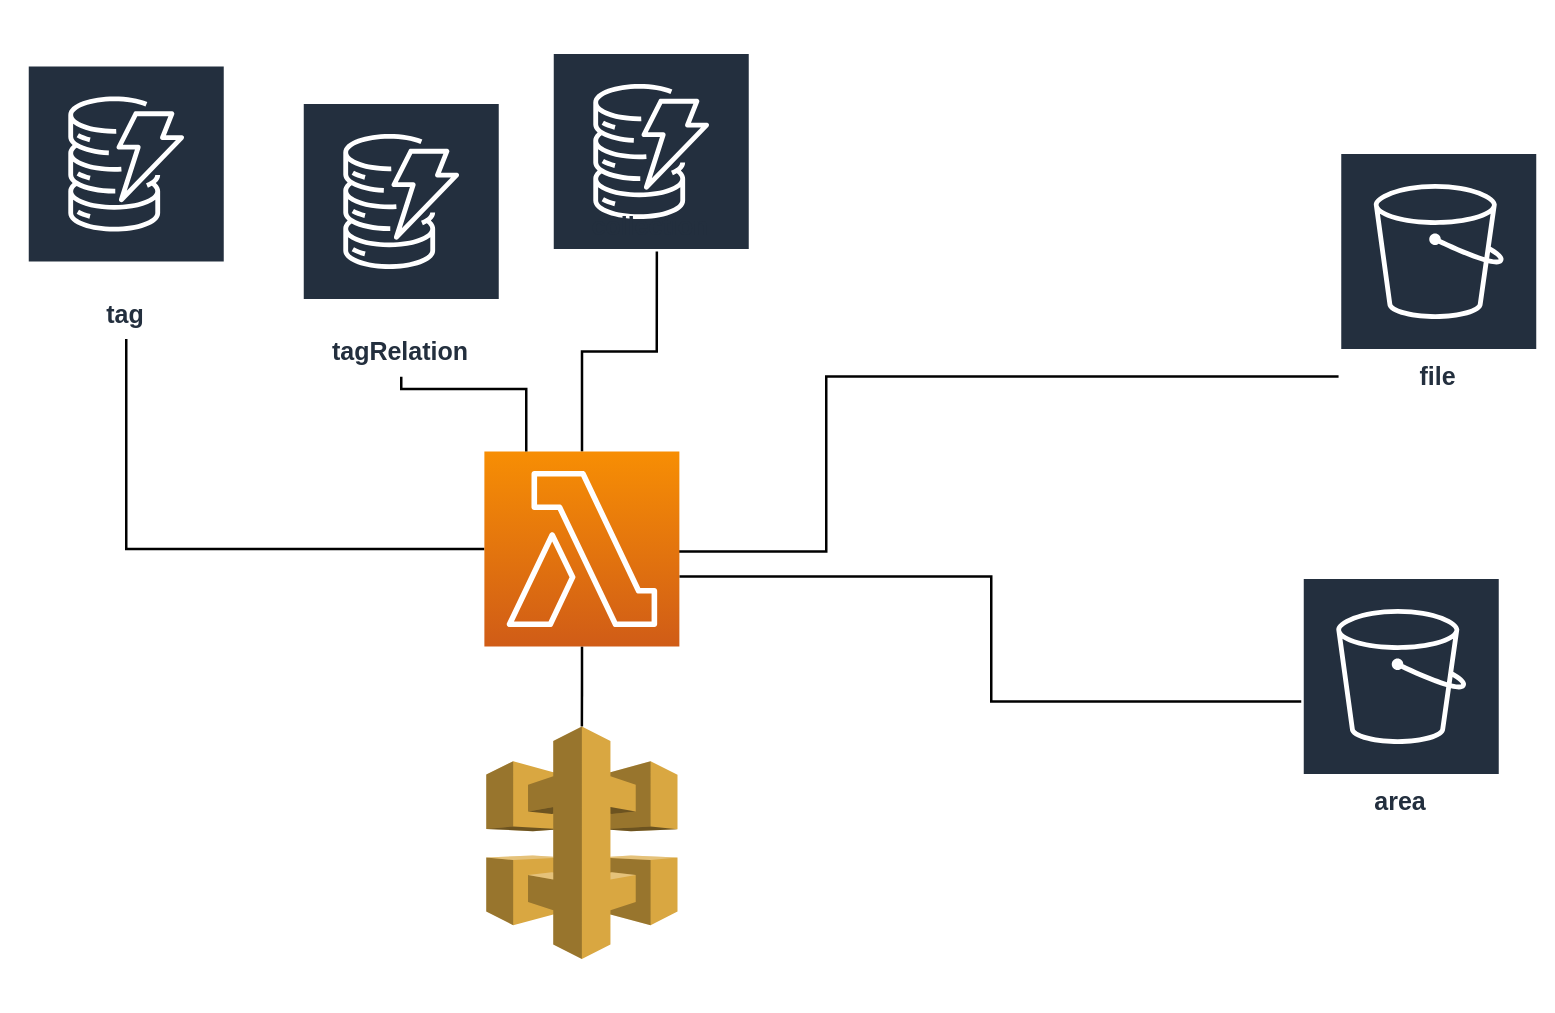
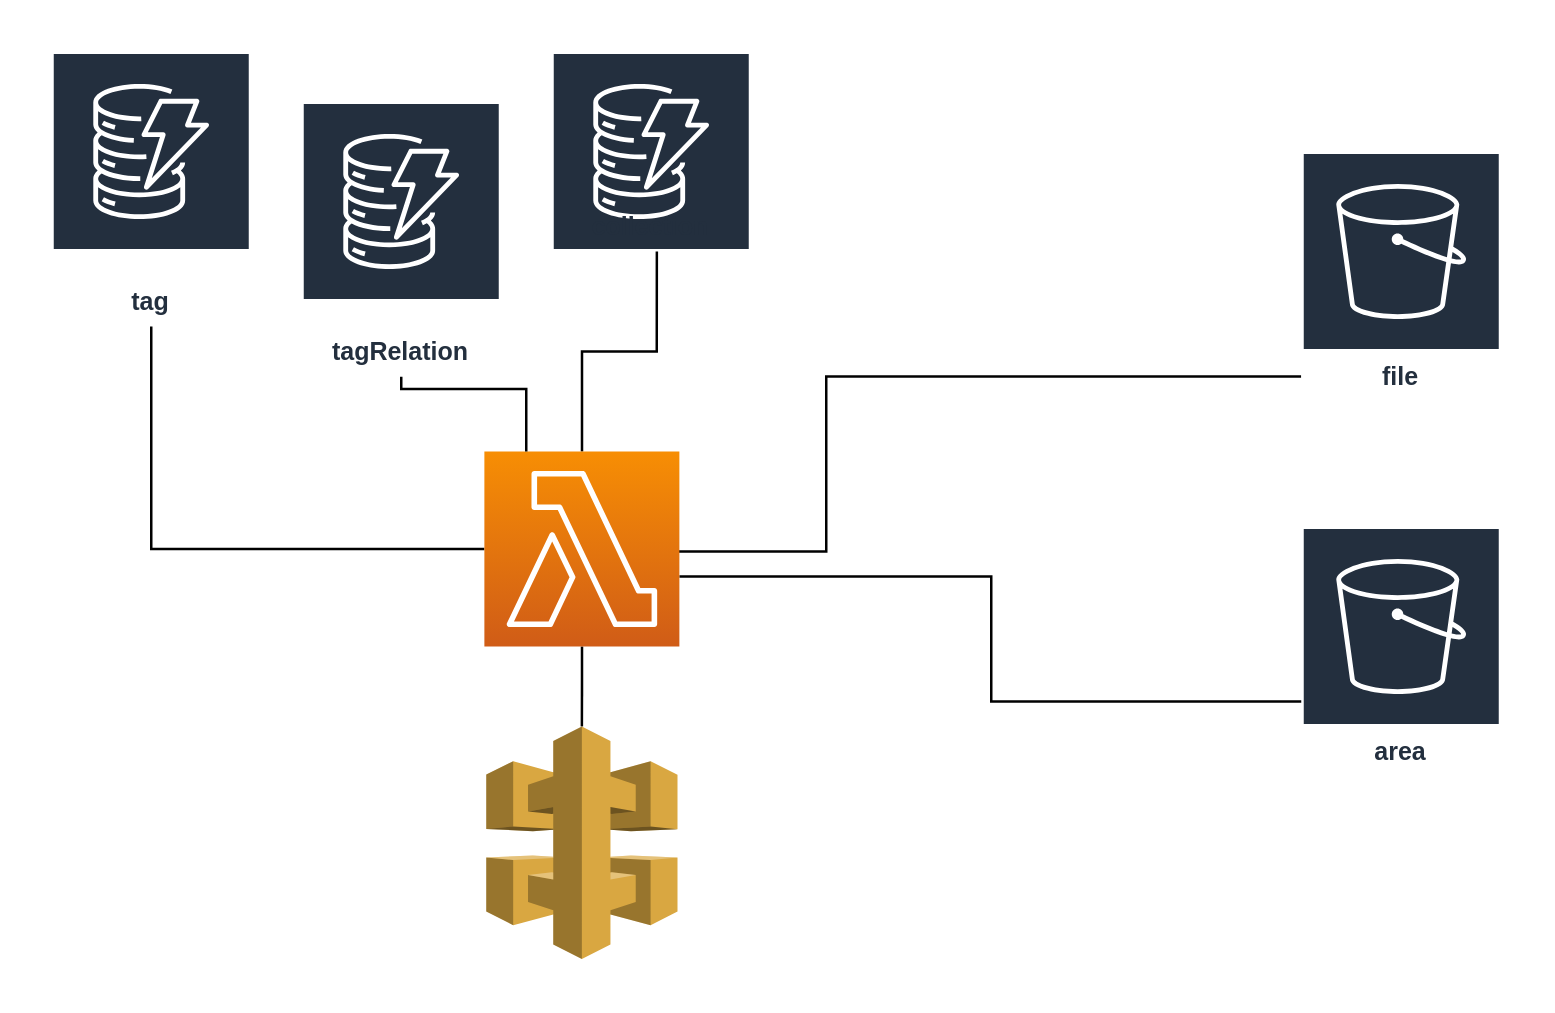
(126, 201) -> (151, 189)
(1439, 276) -> (1401, 276)
(1401, 701) -> (1401, 651)
